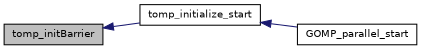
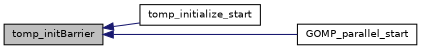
(284, 25) -> (206, 34)
